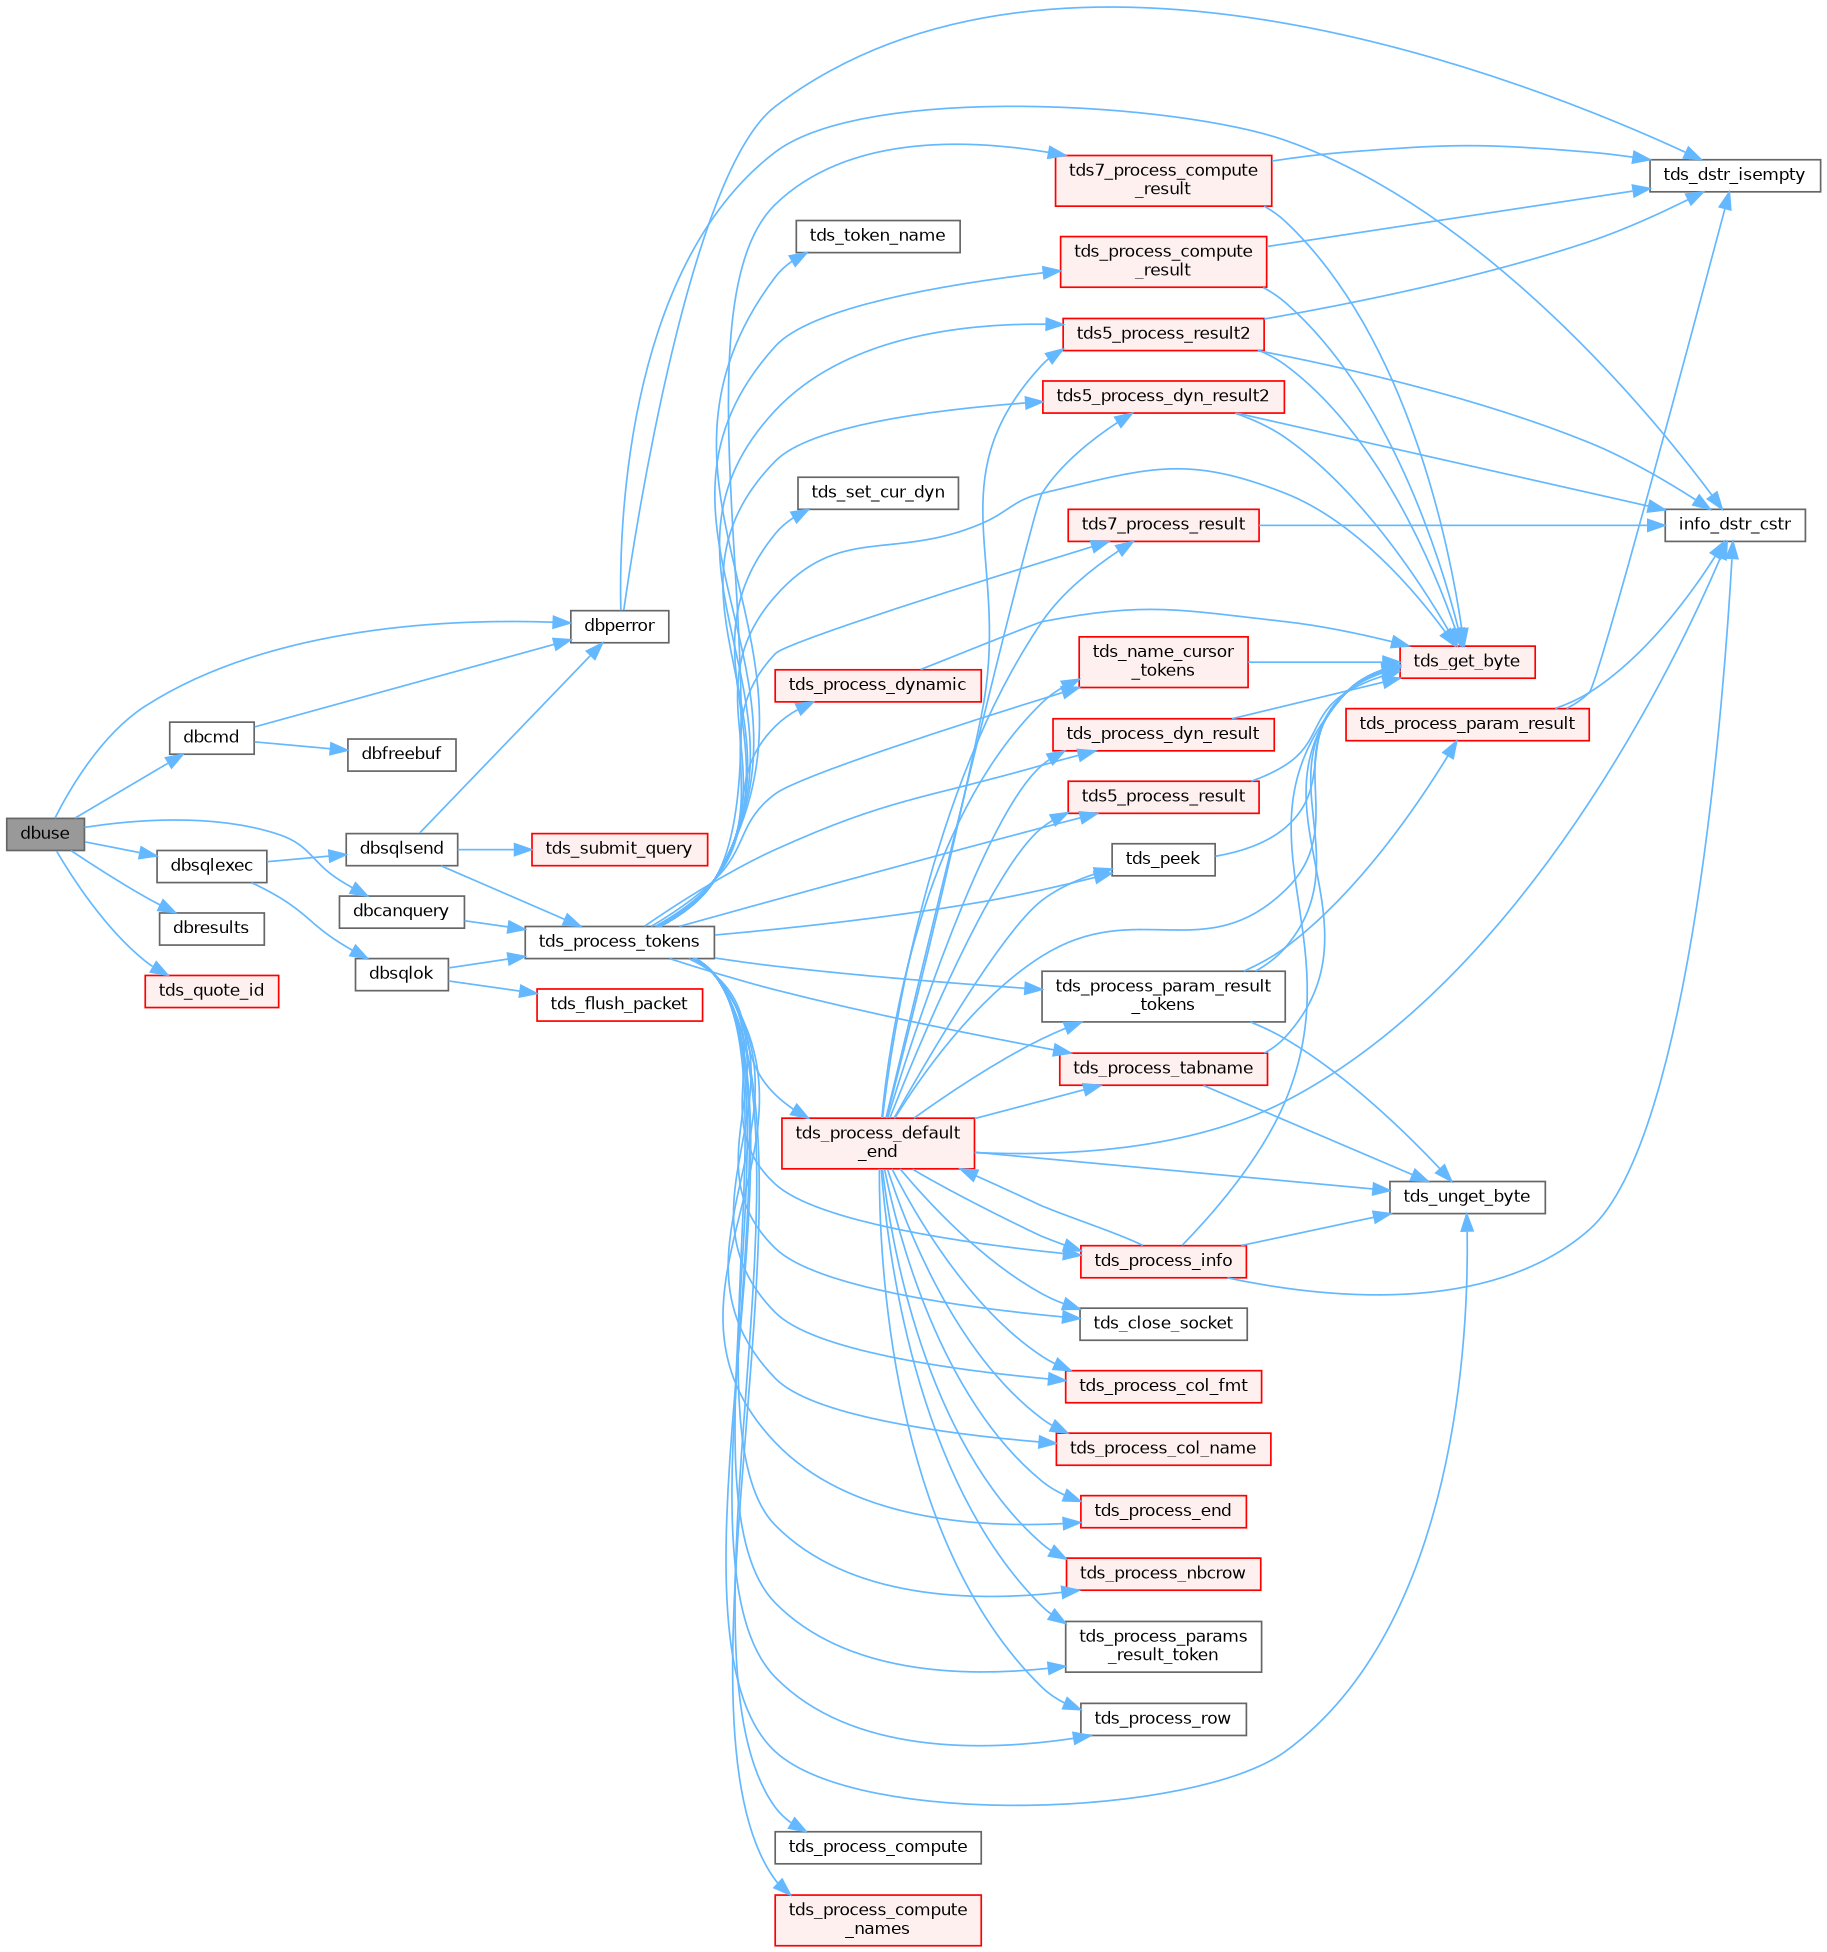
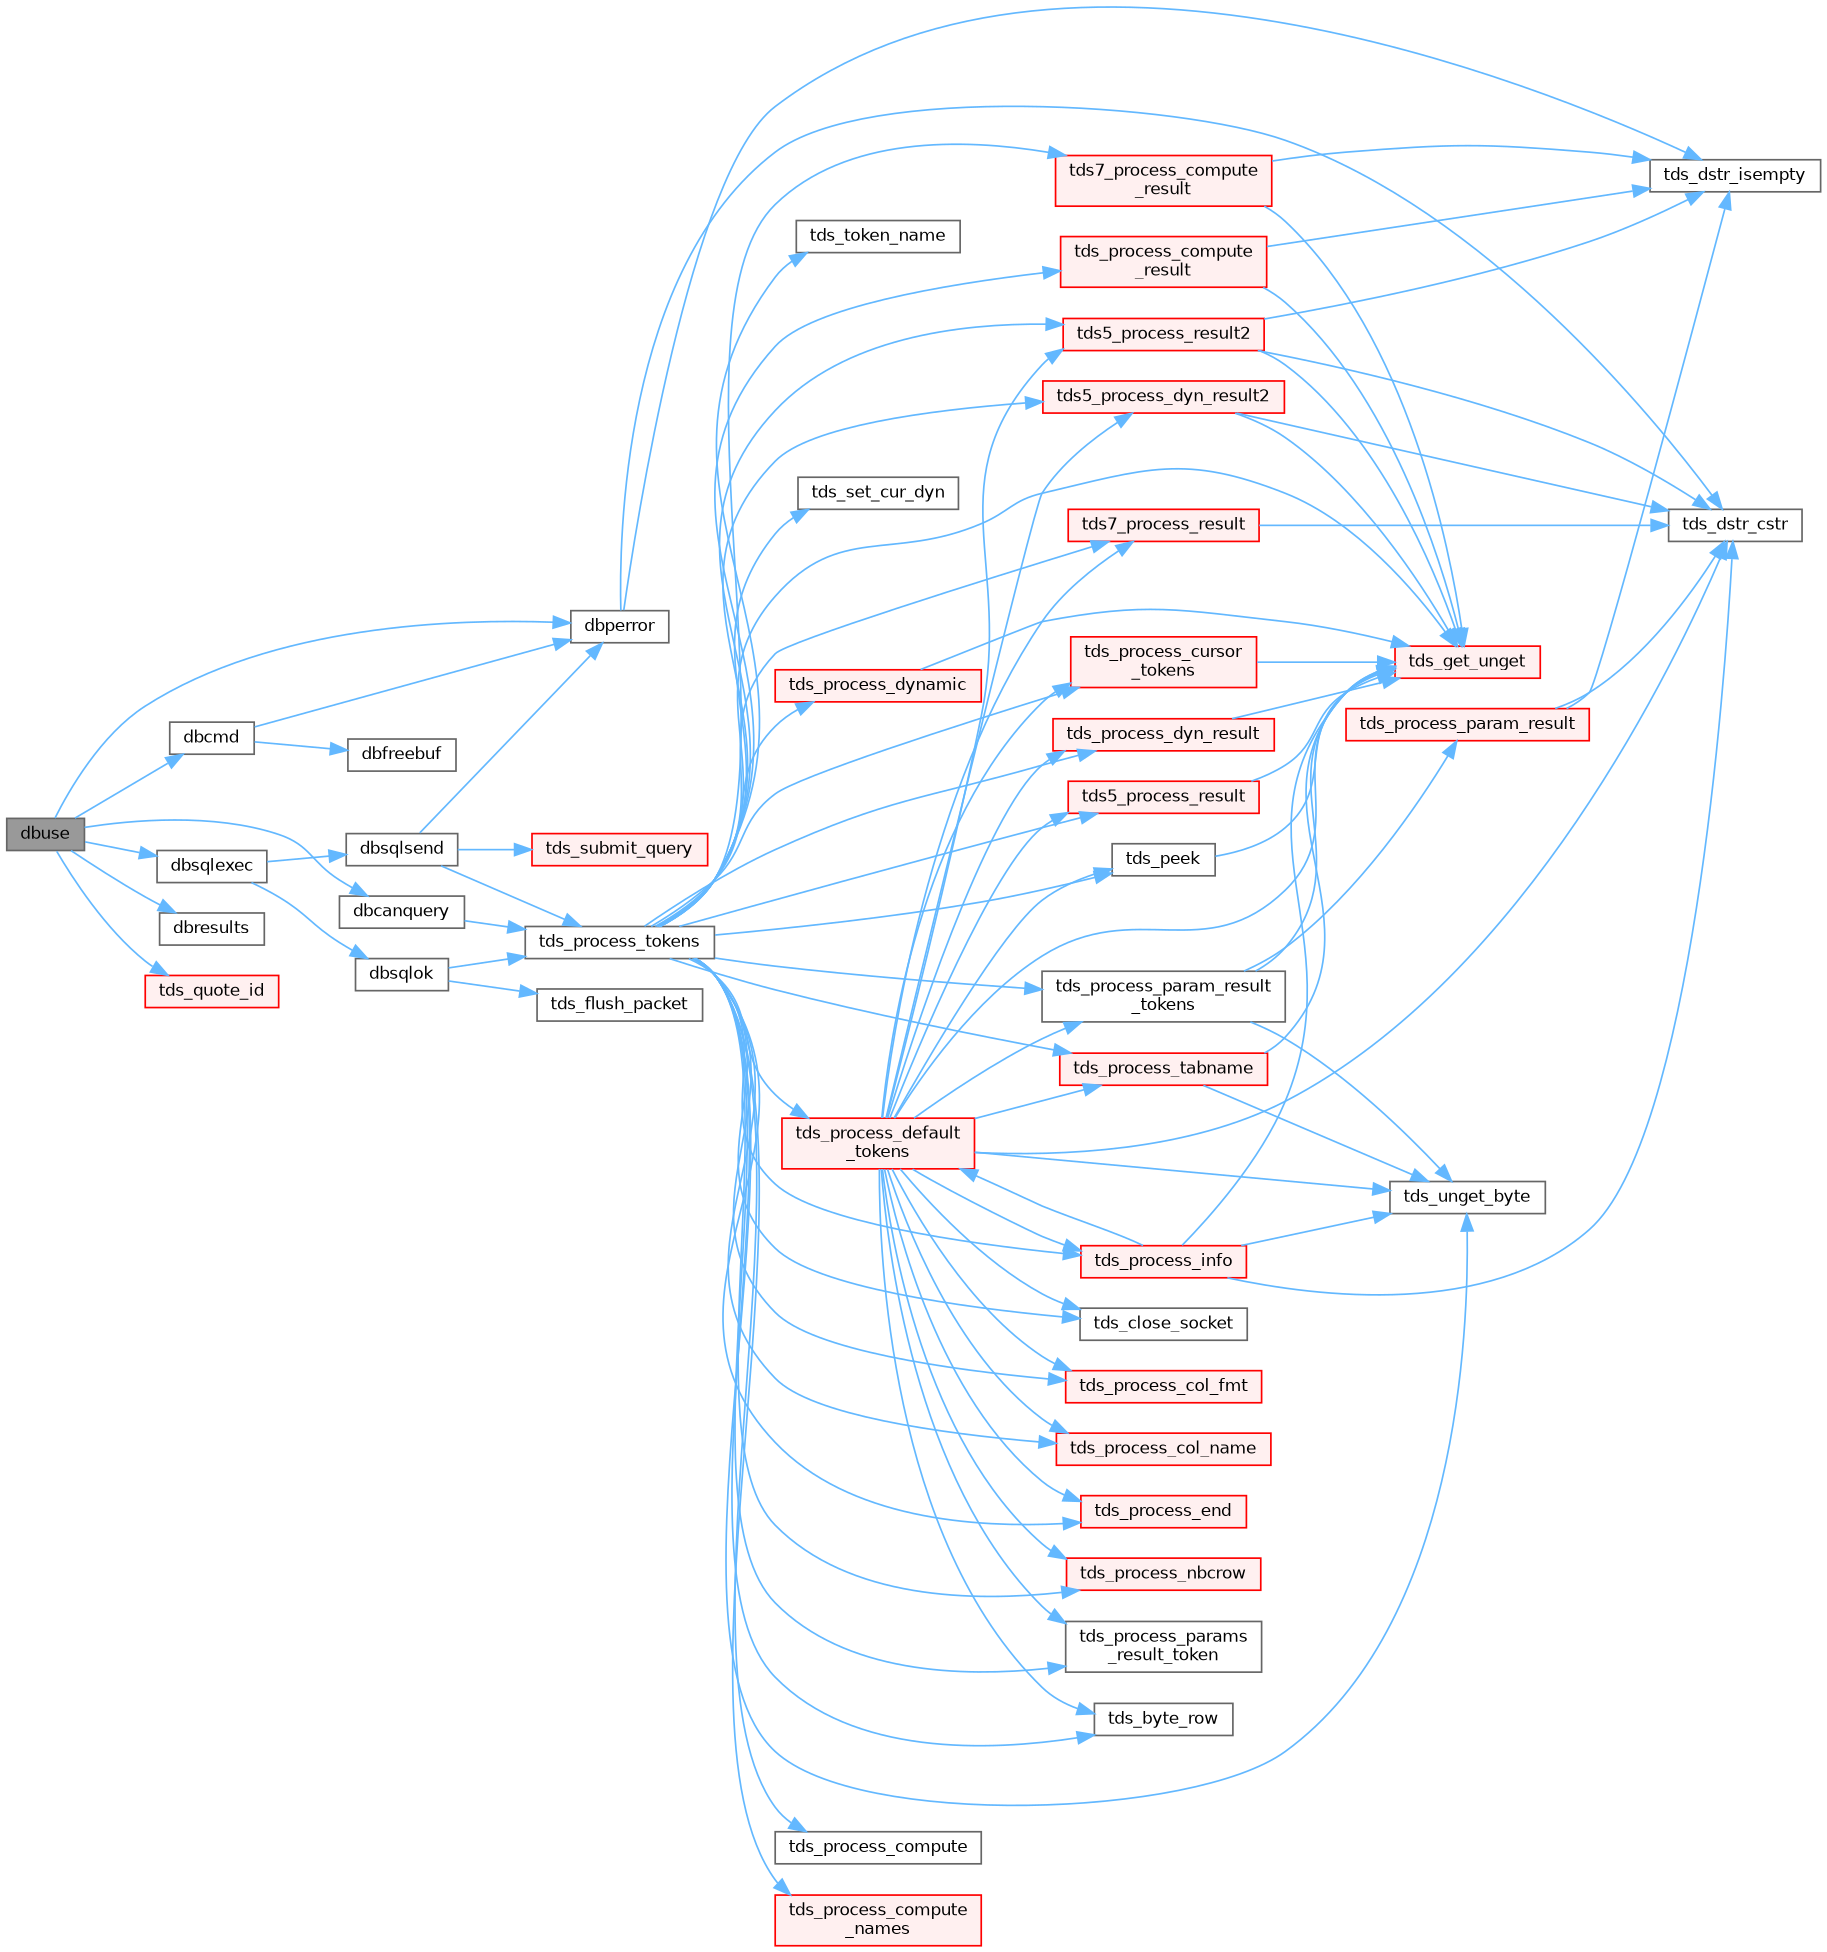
(1735, 525) -> (1735, 525)
(1164, 662) -> (1164, 662)
(1468, 662) -> (1468, 662)
(620, 1005) -> (620, 1005)
(878, 1144) -> (878, 1144)
(1164, 1719) -> (1164, 1719)
